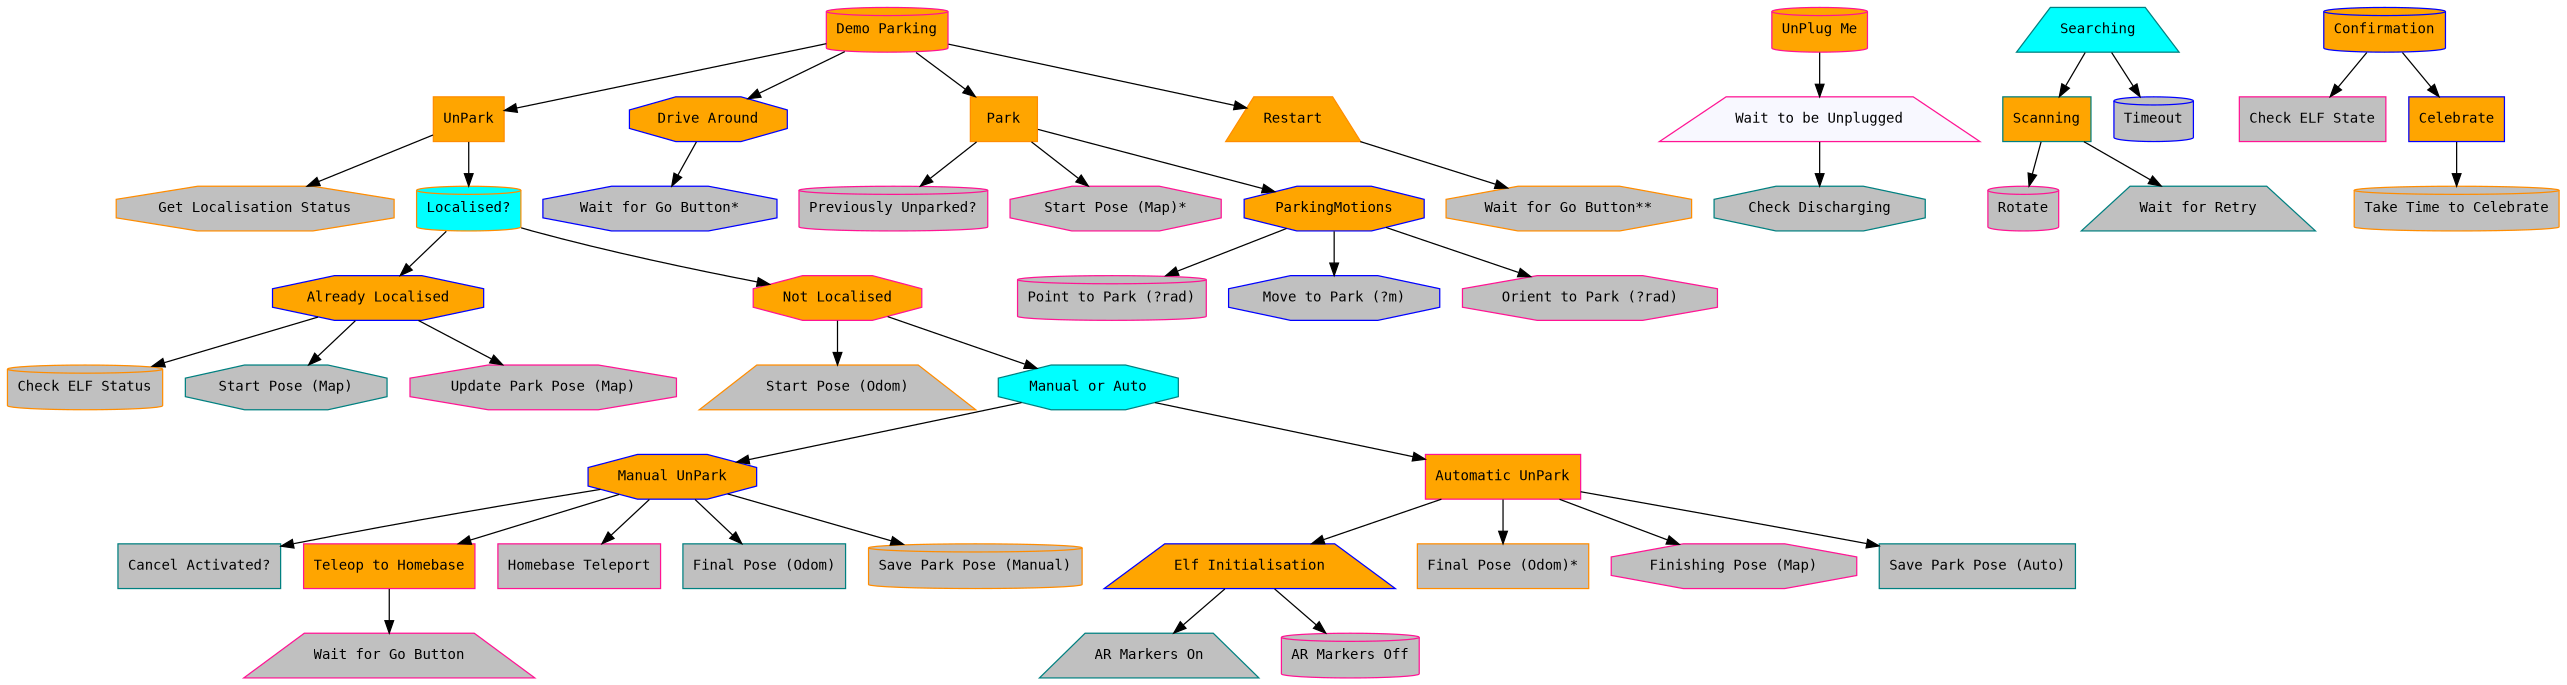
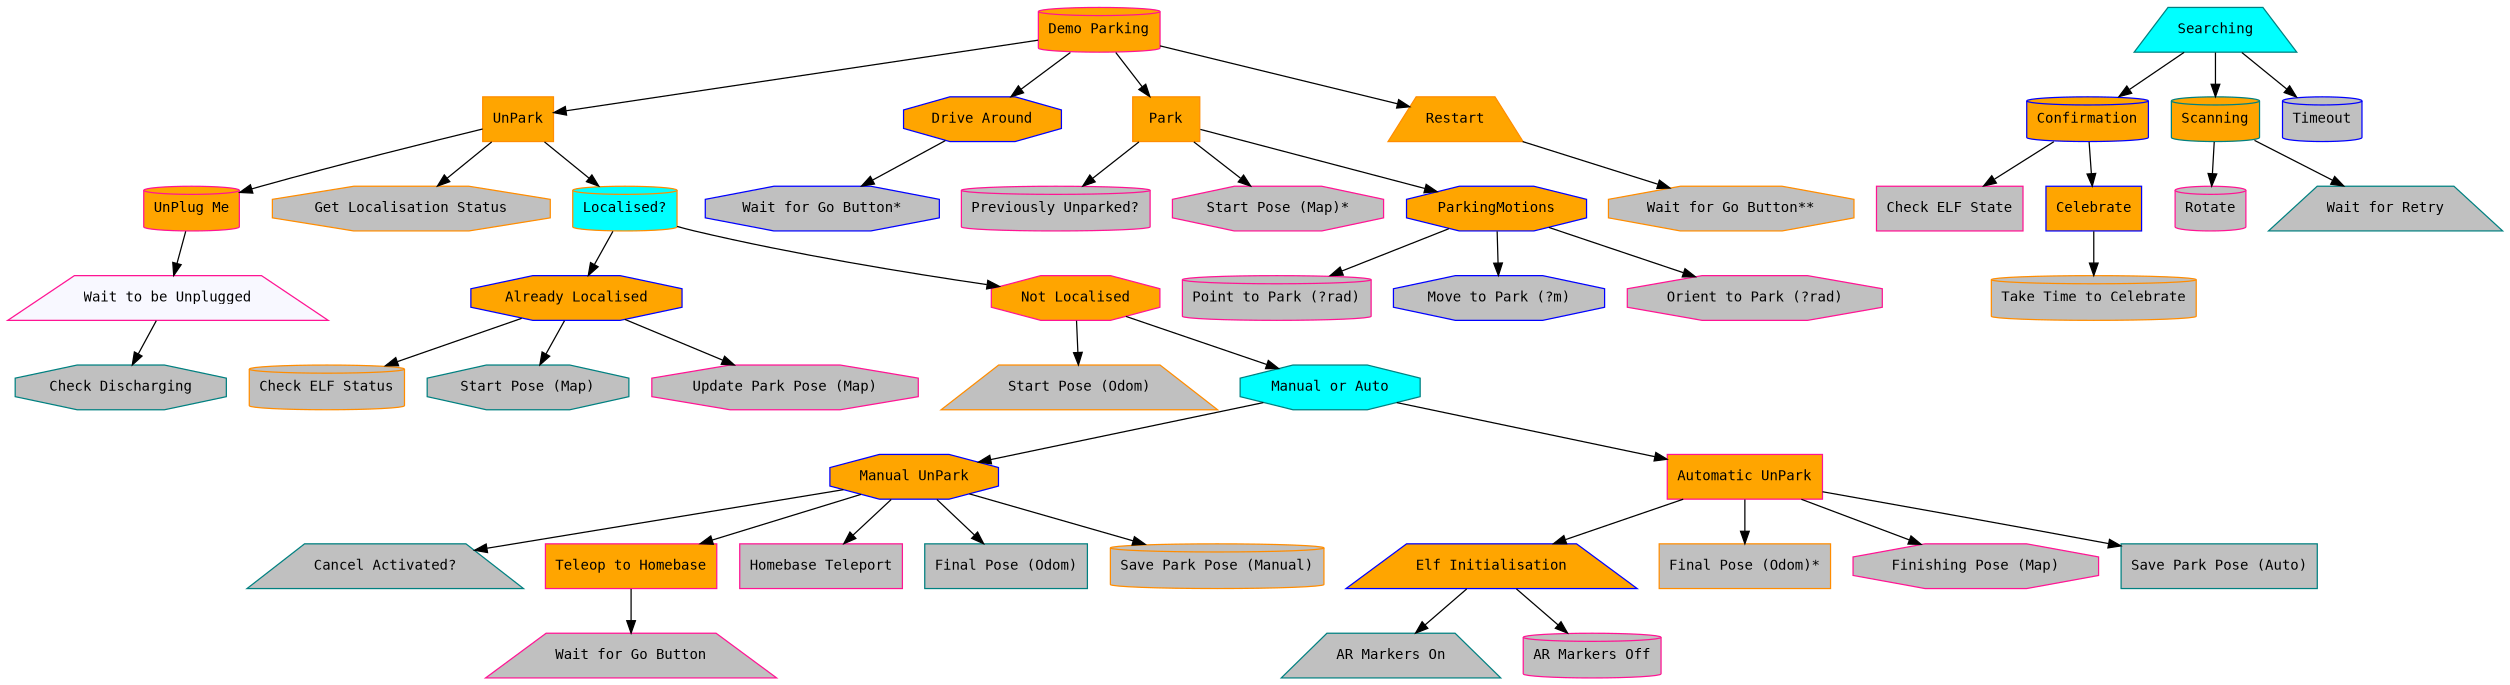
none -> (2157, 71)
(2047, 119) -> (2216, 119)
none -> (367, 158)
(199, 566) -> (385, 566)
